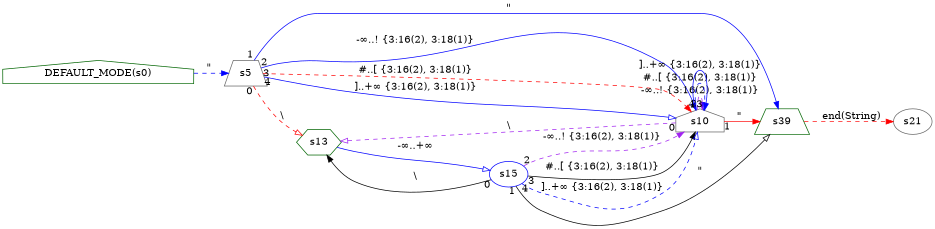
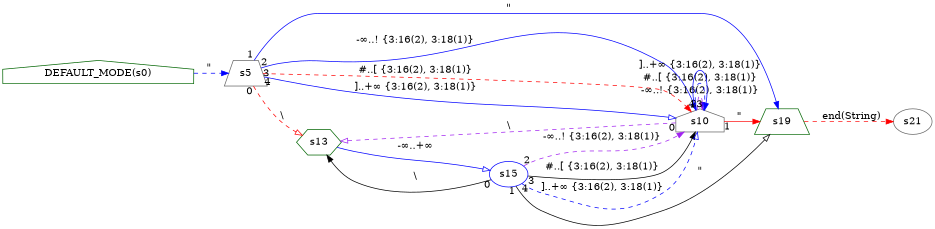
(782, 122) -> (782, 122)
